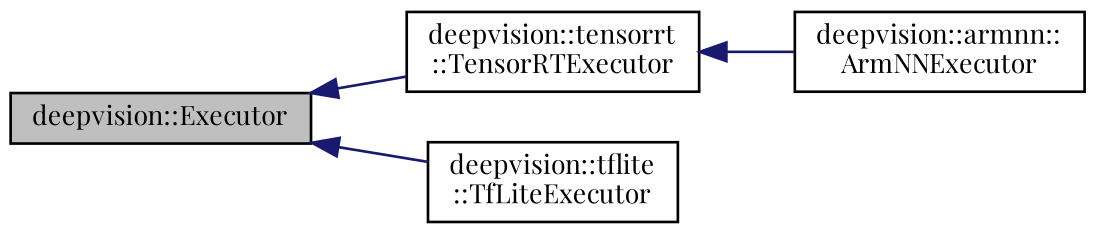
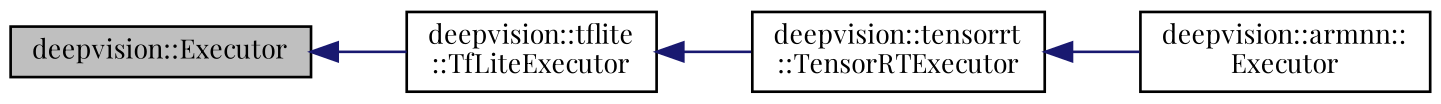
(940, 52) -> (1285, 52)
(372, 83) -> (717, 52)
